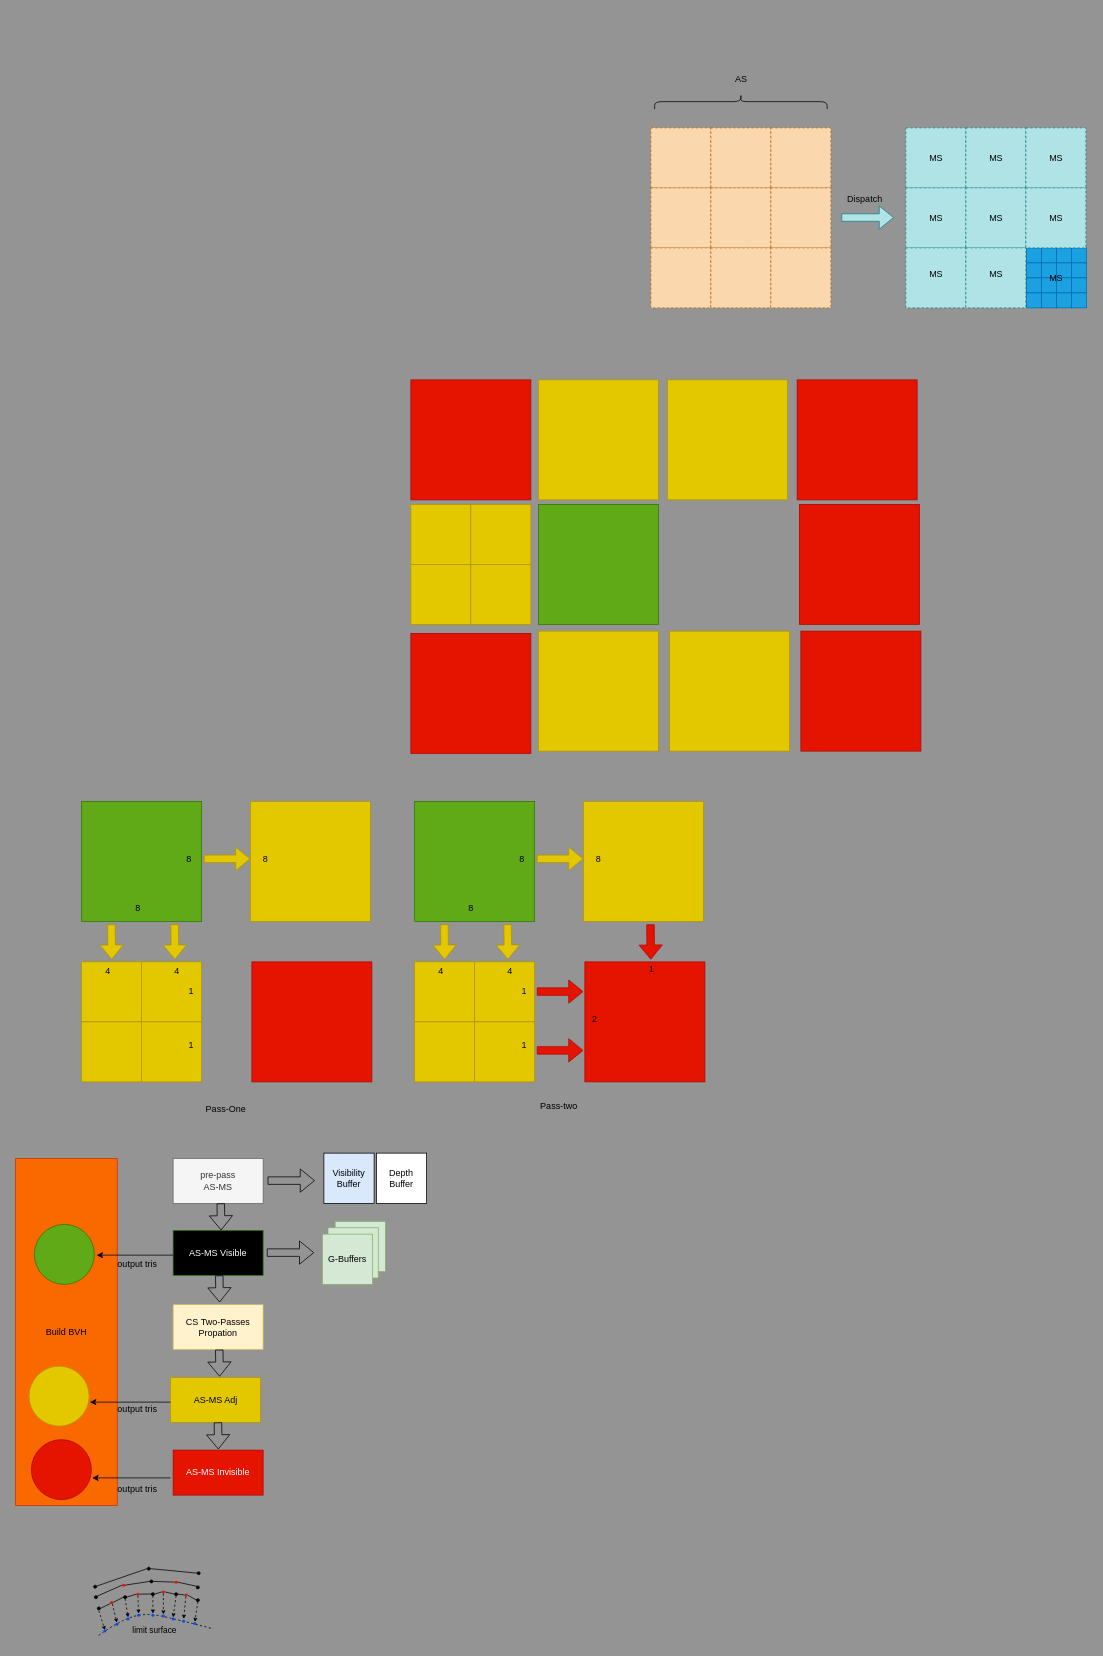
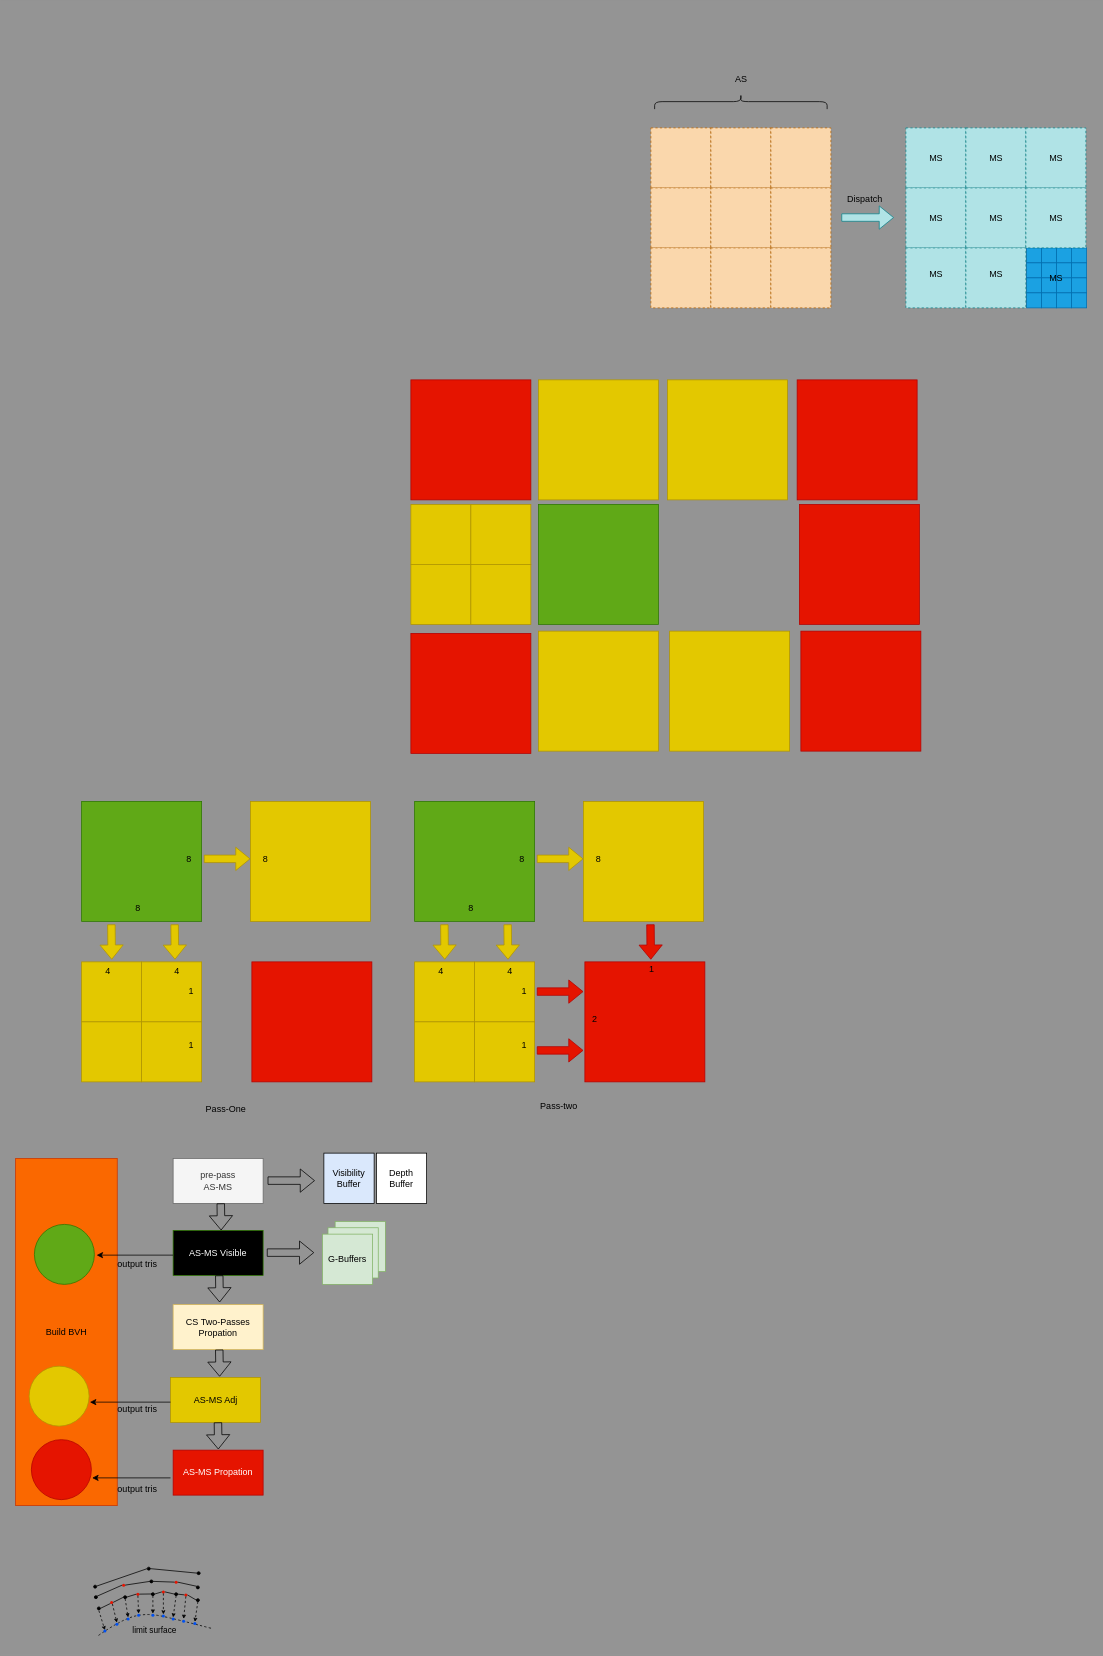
(218, 1473) -> (218, 1473)
